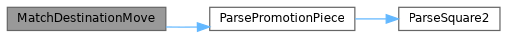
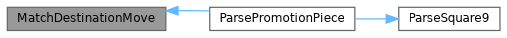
(449, 19) -> (449, 19)
(181, 27) -> (194, 11)
